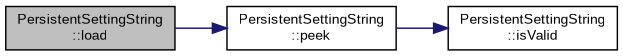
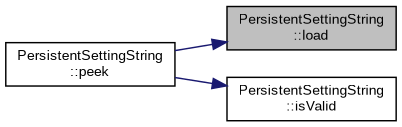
(194, 28) -> (194, 47)
